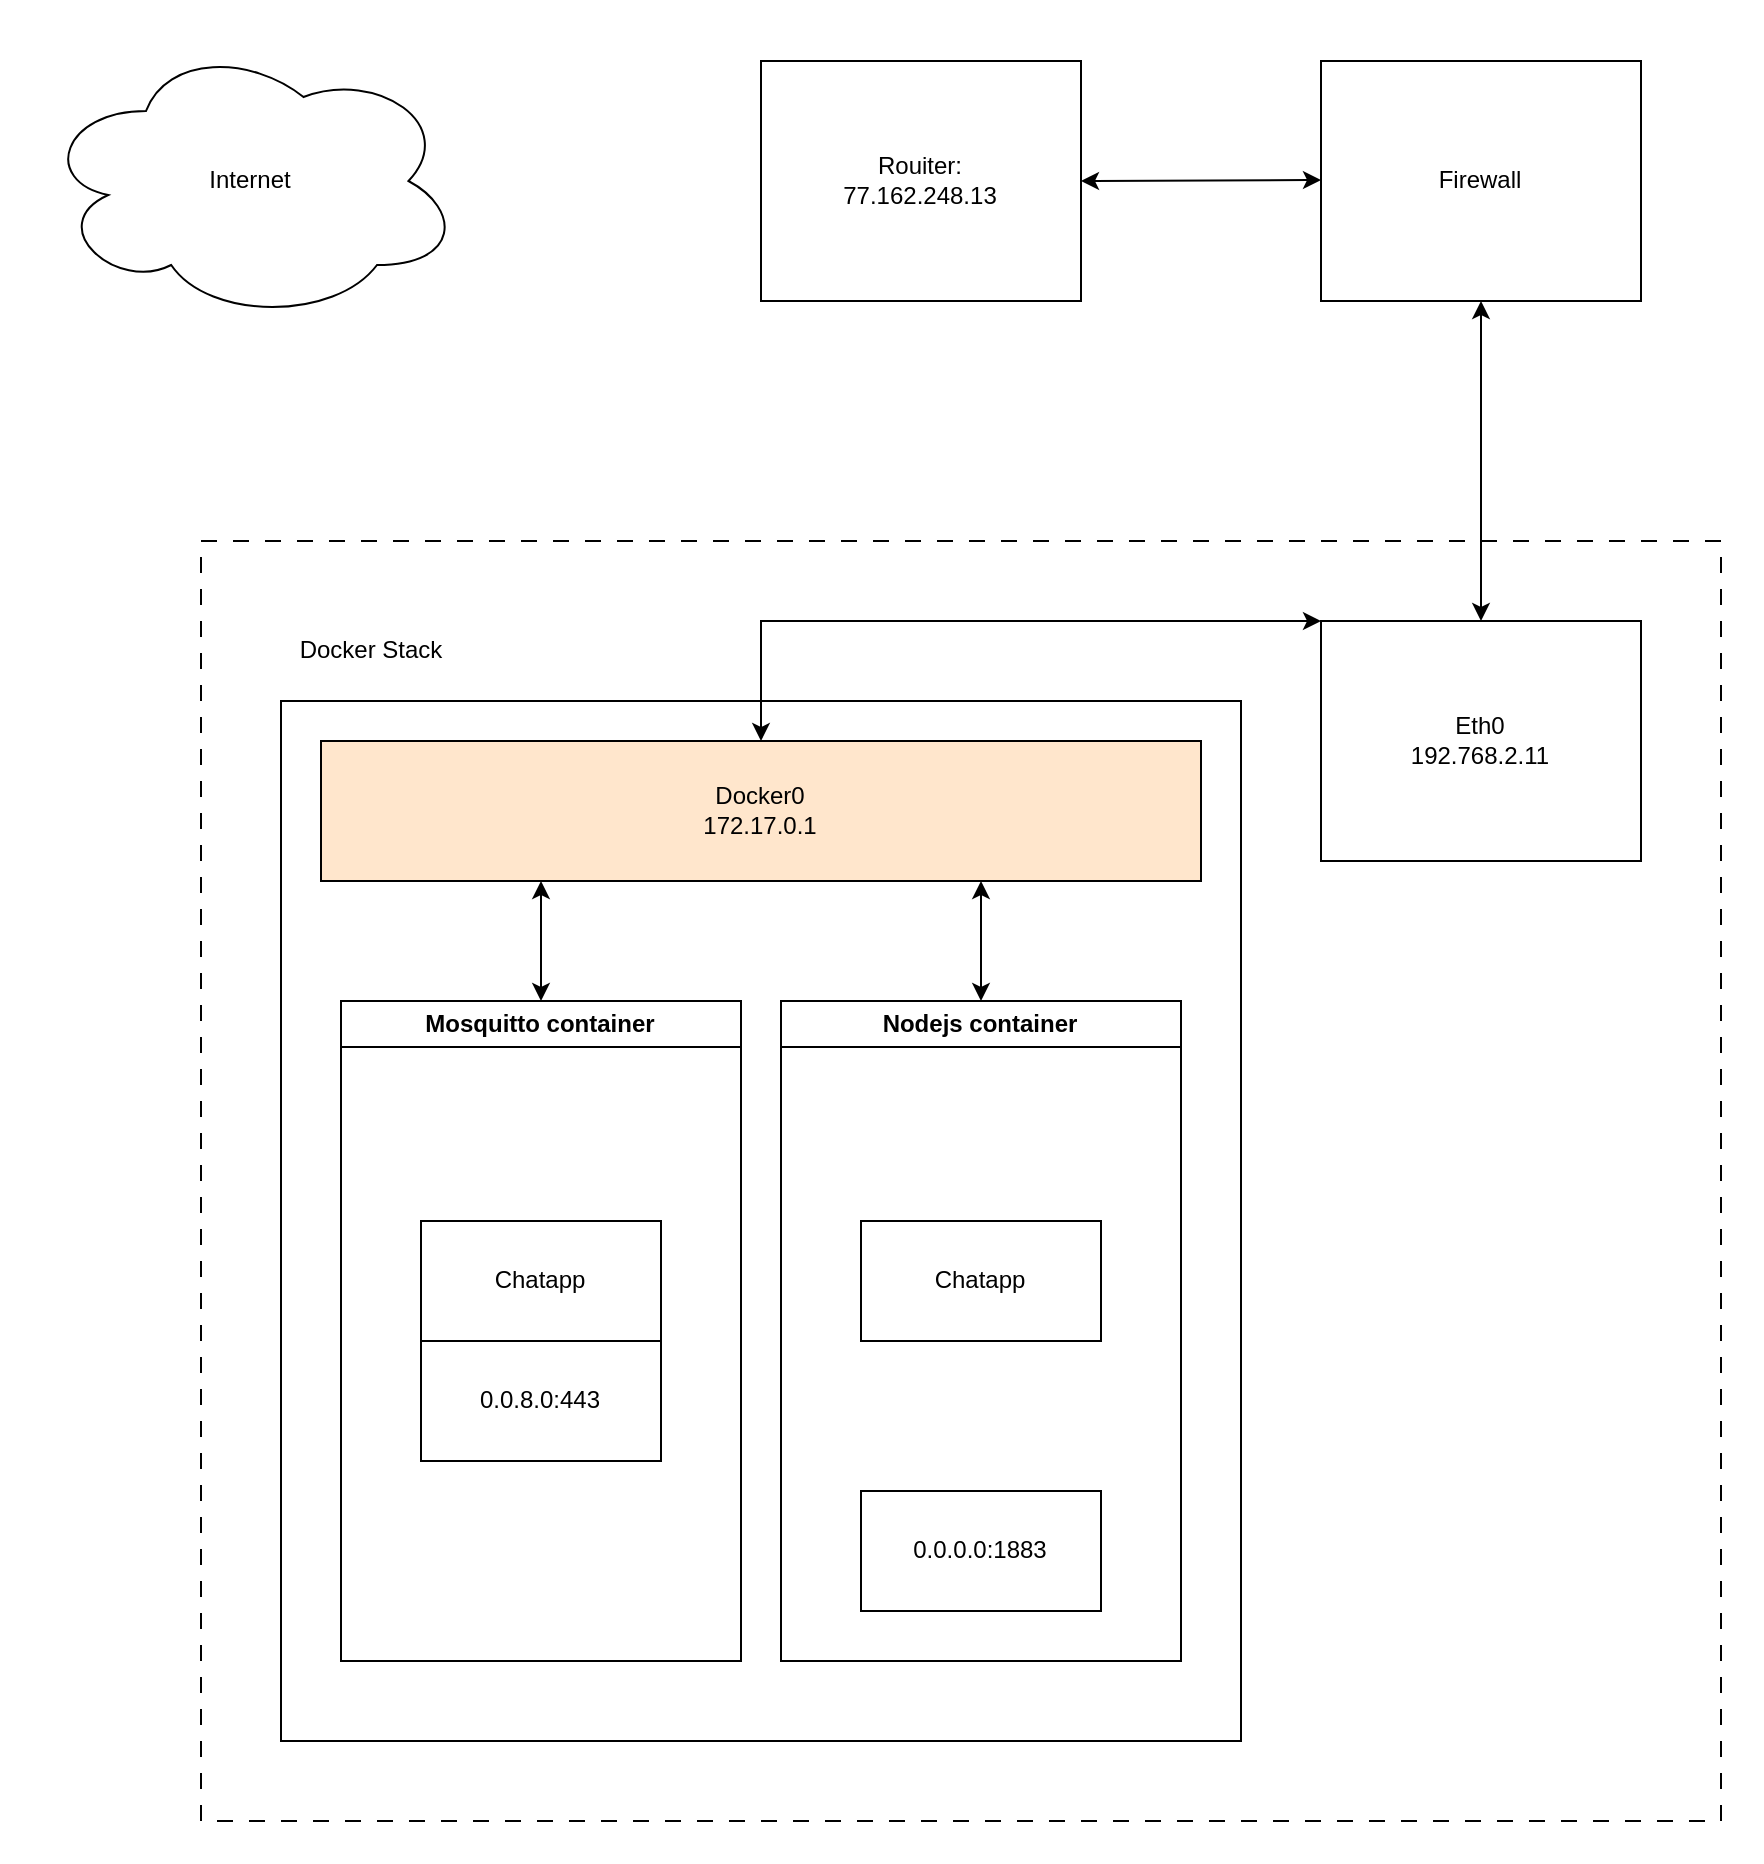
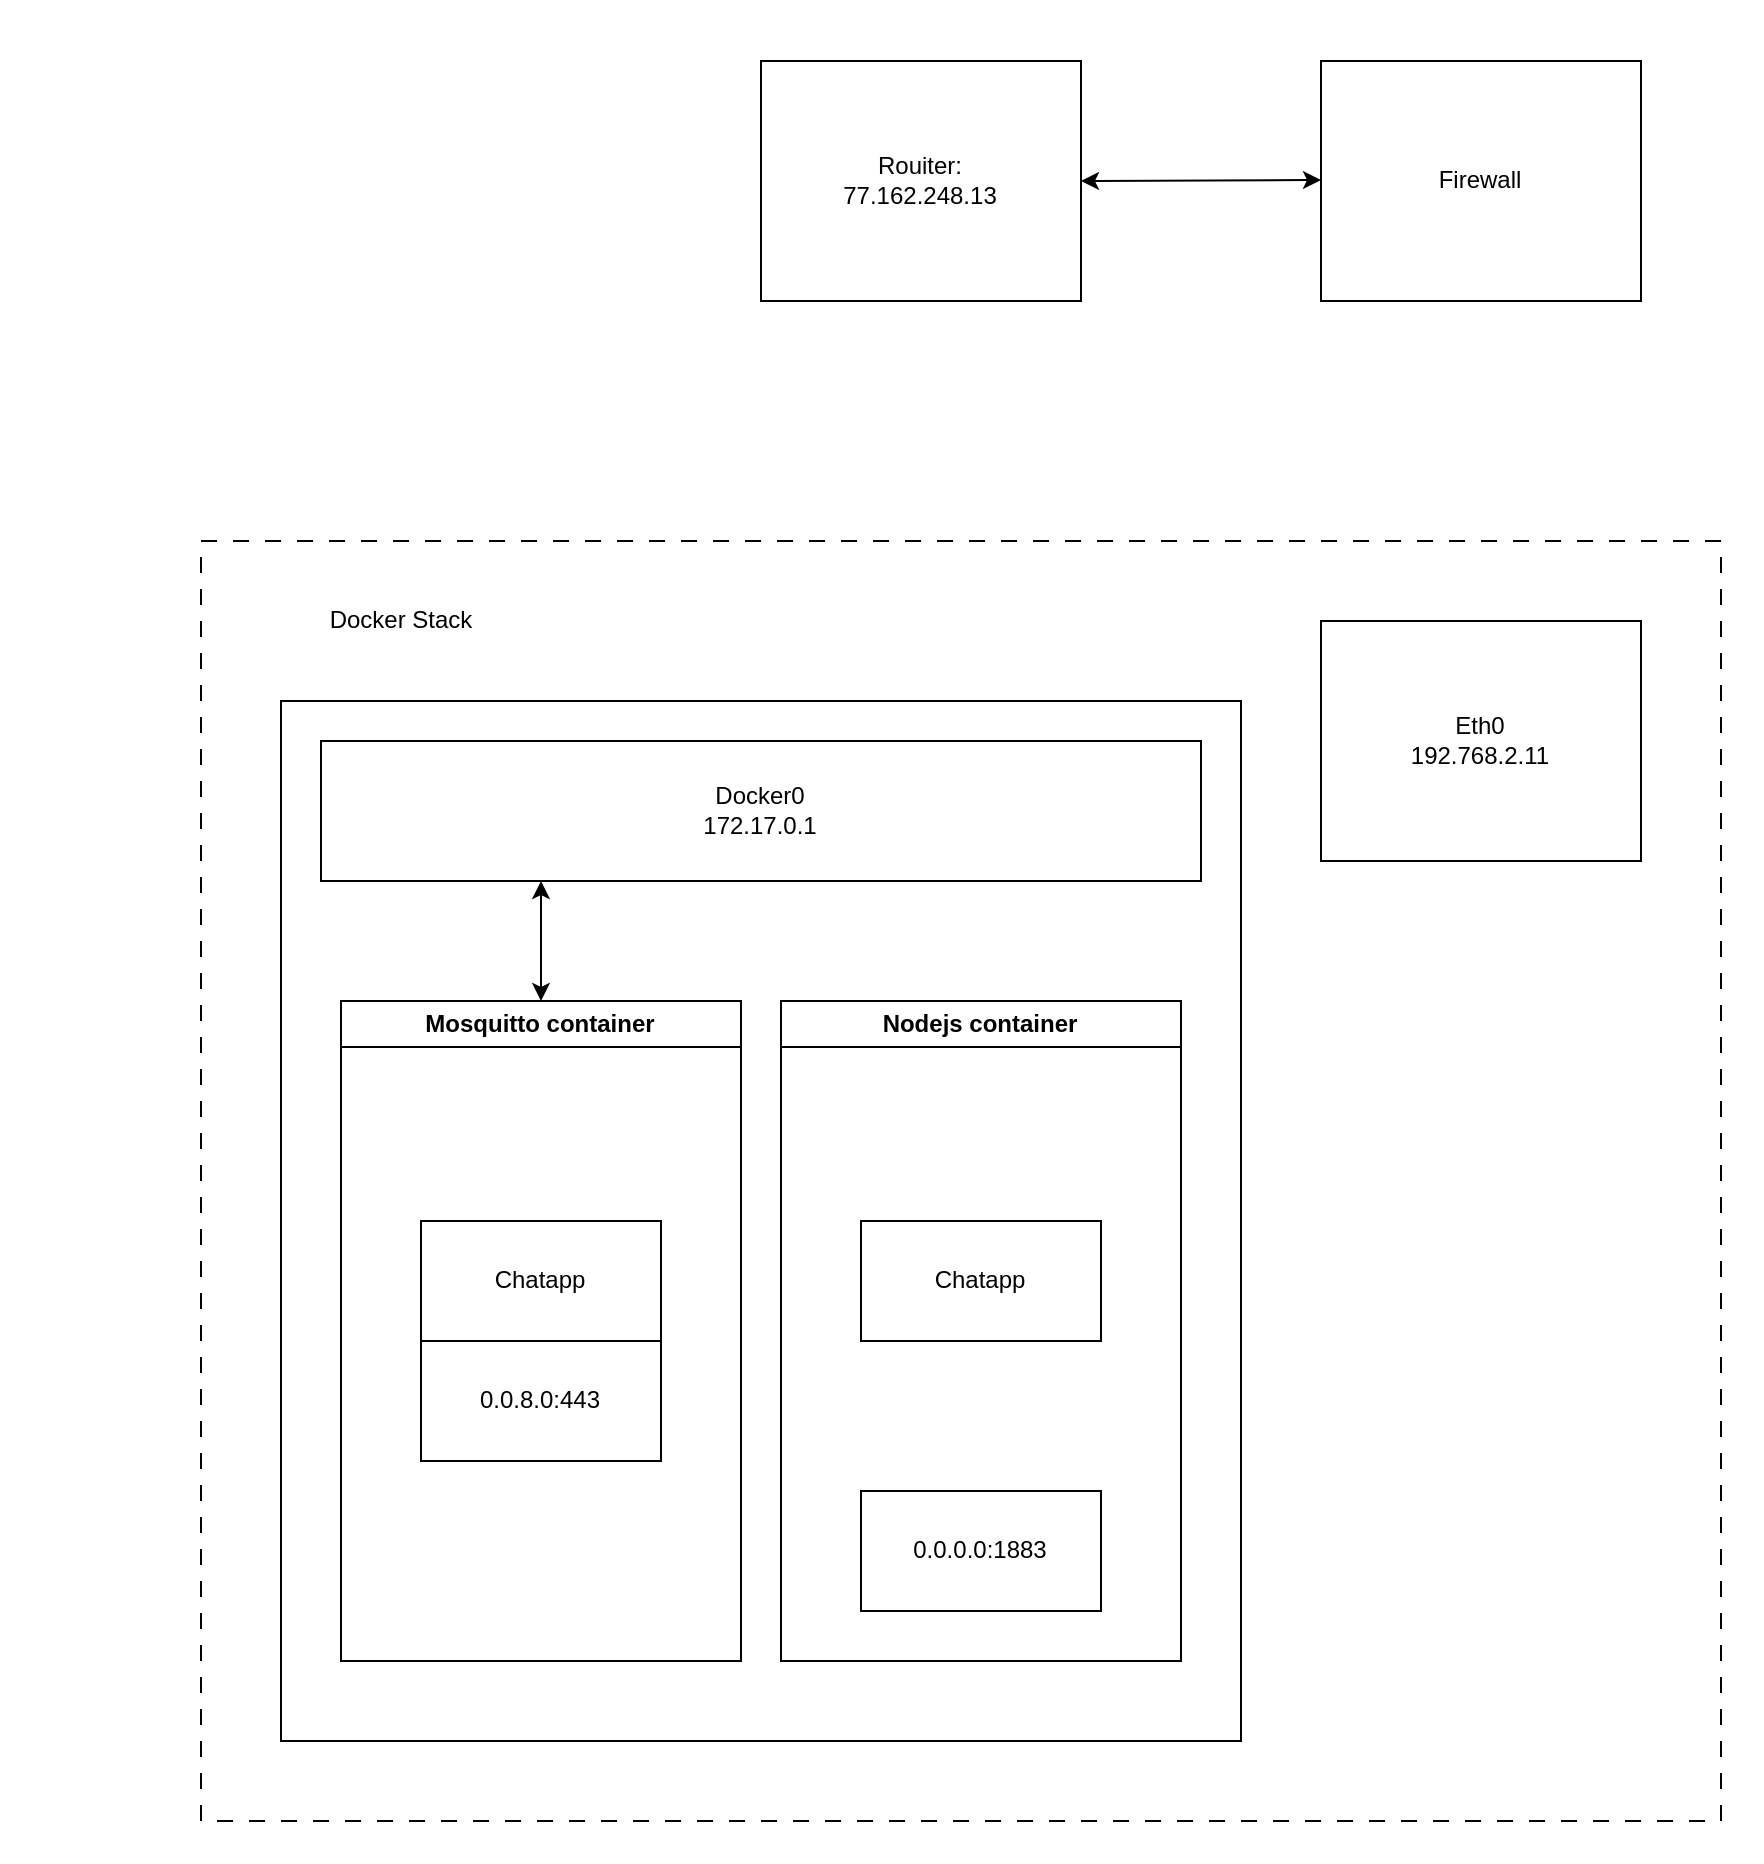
(251, 181) -> none
(1481, 461) -> none
(981, 621) -> none
(371, 651) -> (401, 621)
(761, 811) -> (761, 811)
(981, 941) -> none
